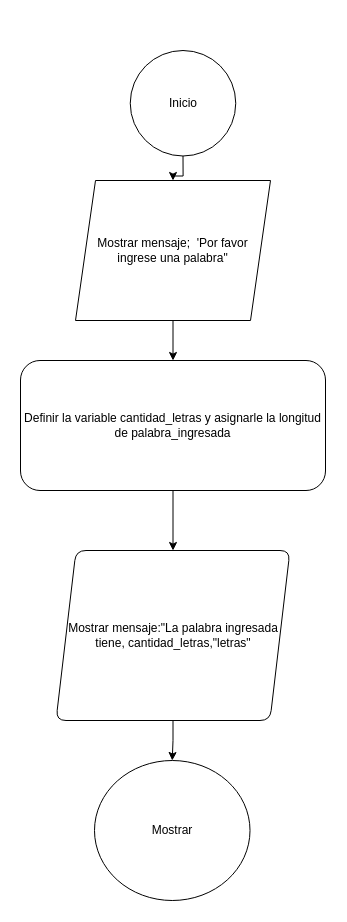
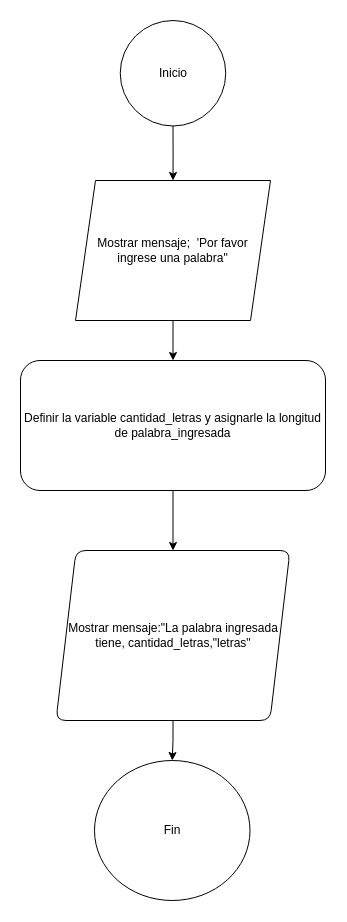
(183, 103) -> (173, 73)
(173, 831) -> (173, 831)
